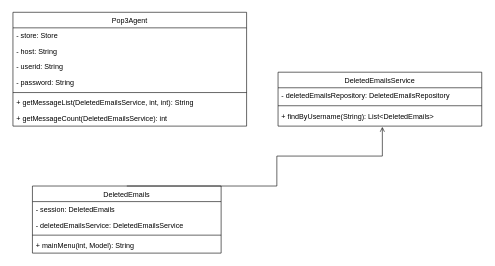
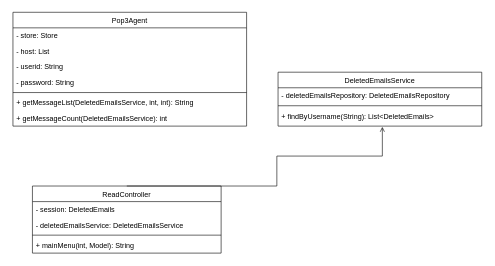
(40, 52) -> (36, 52)
(126, 194) -> (126, 194)
